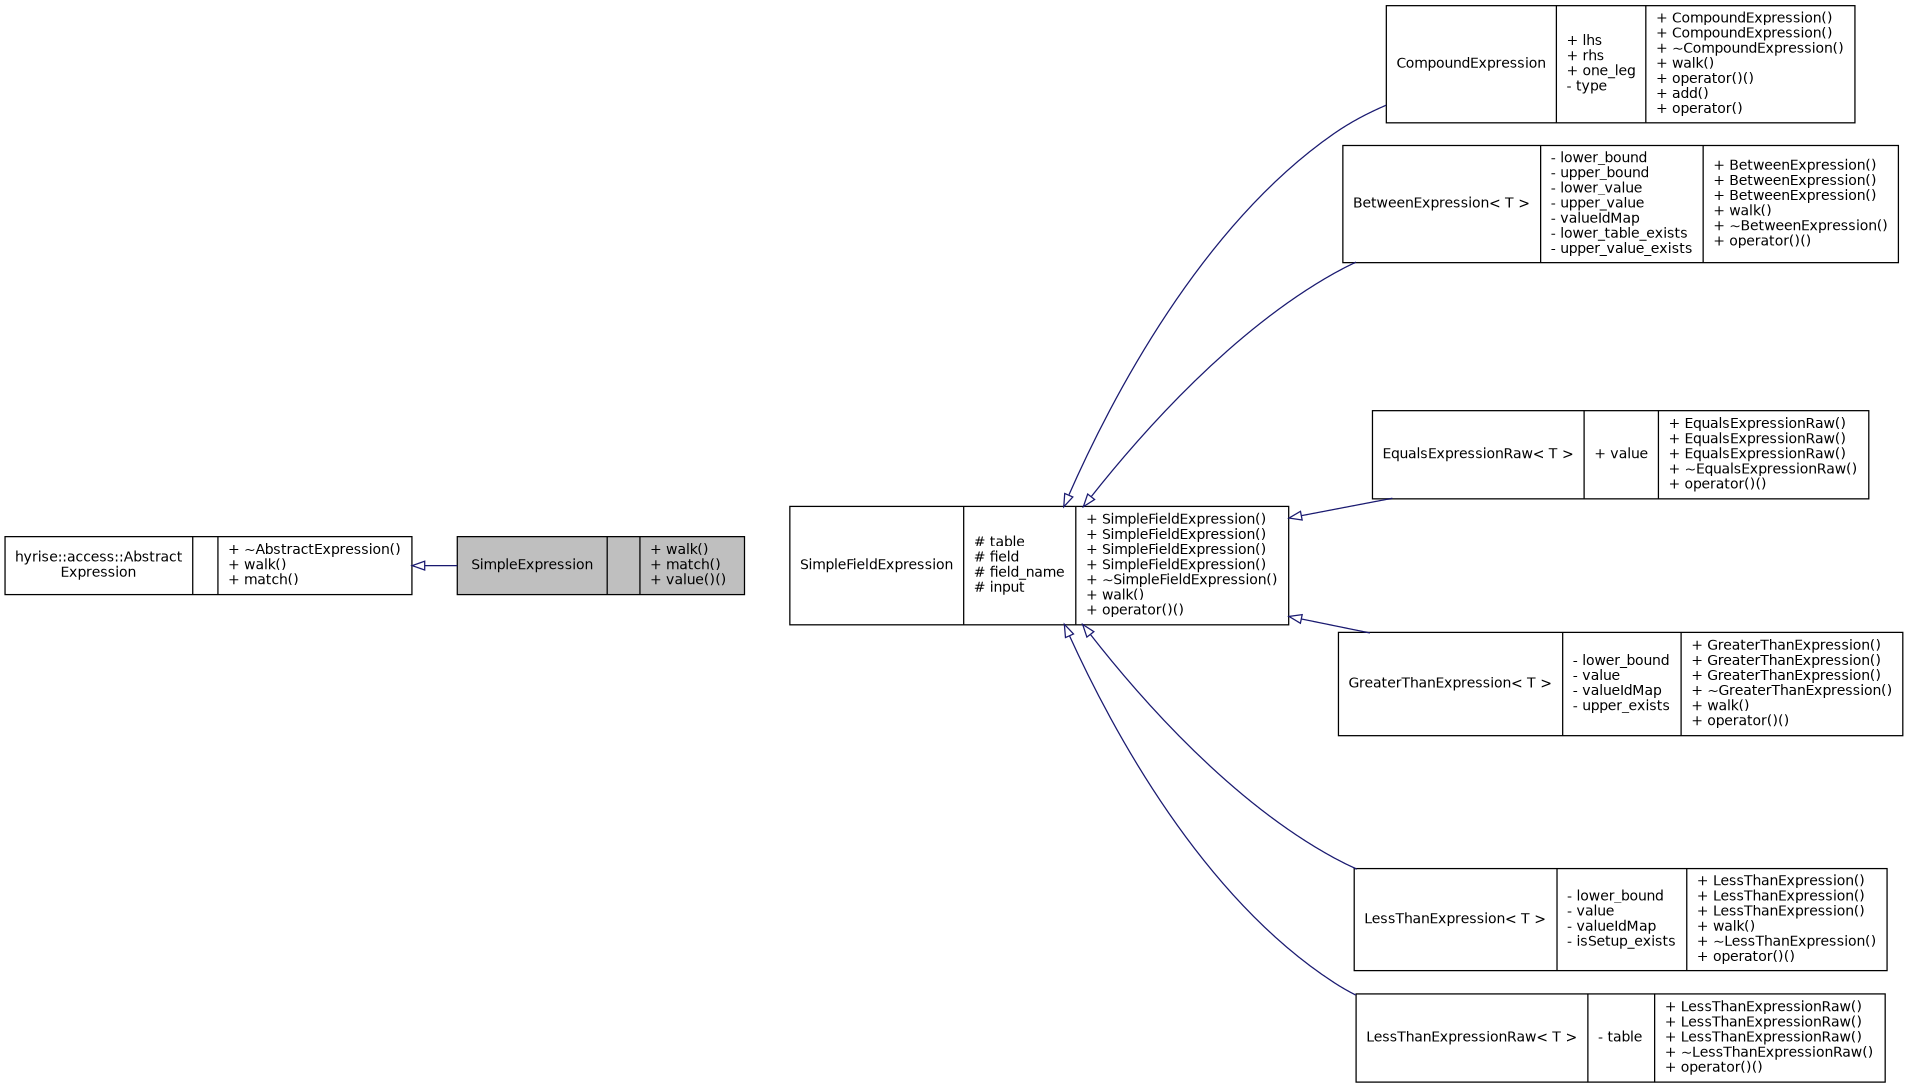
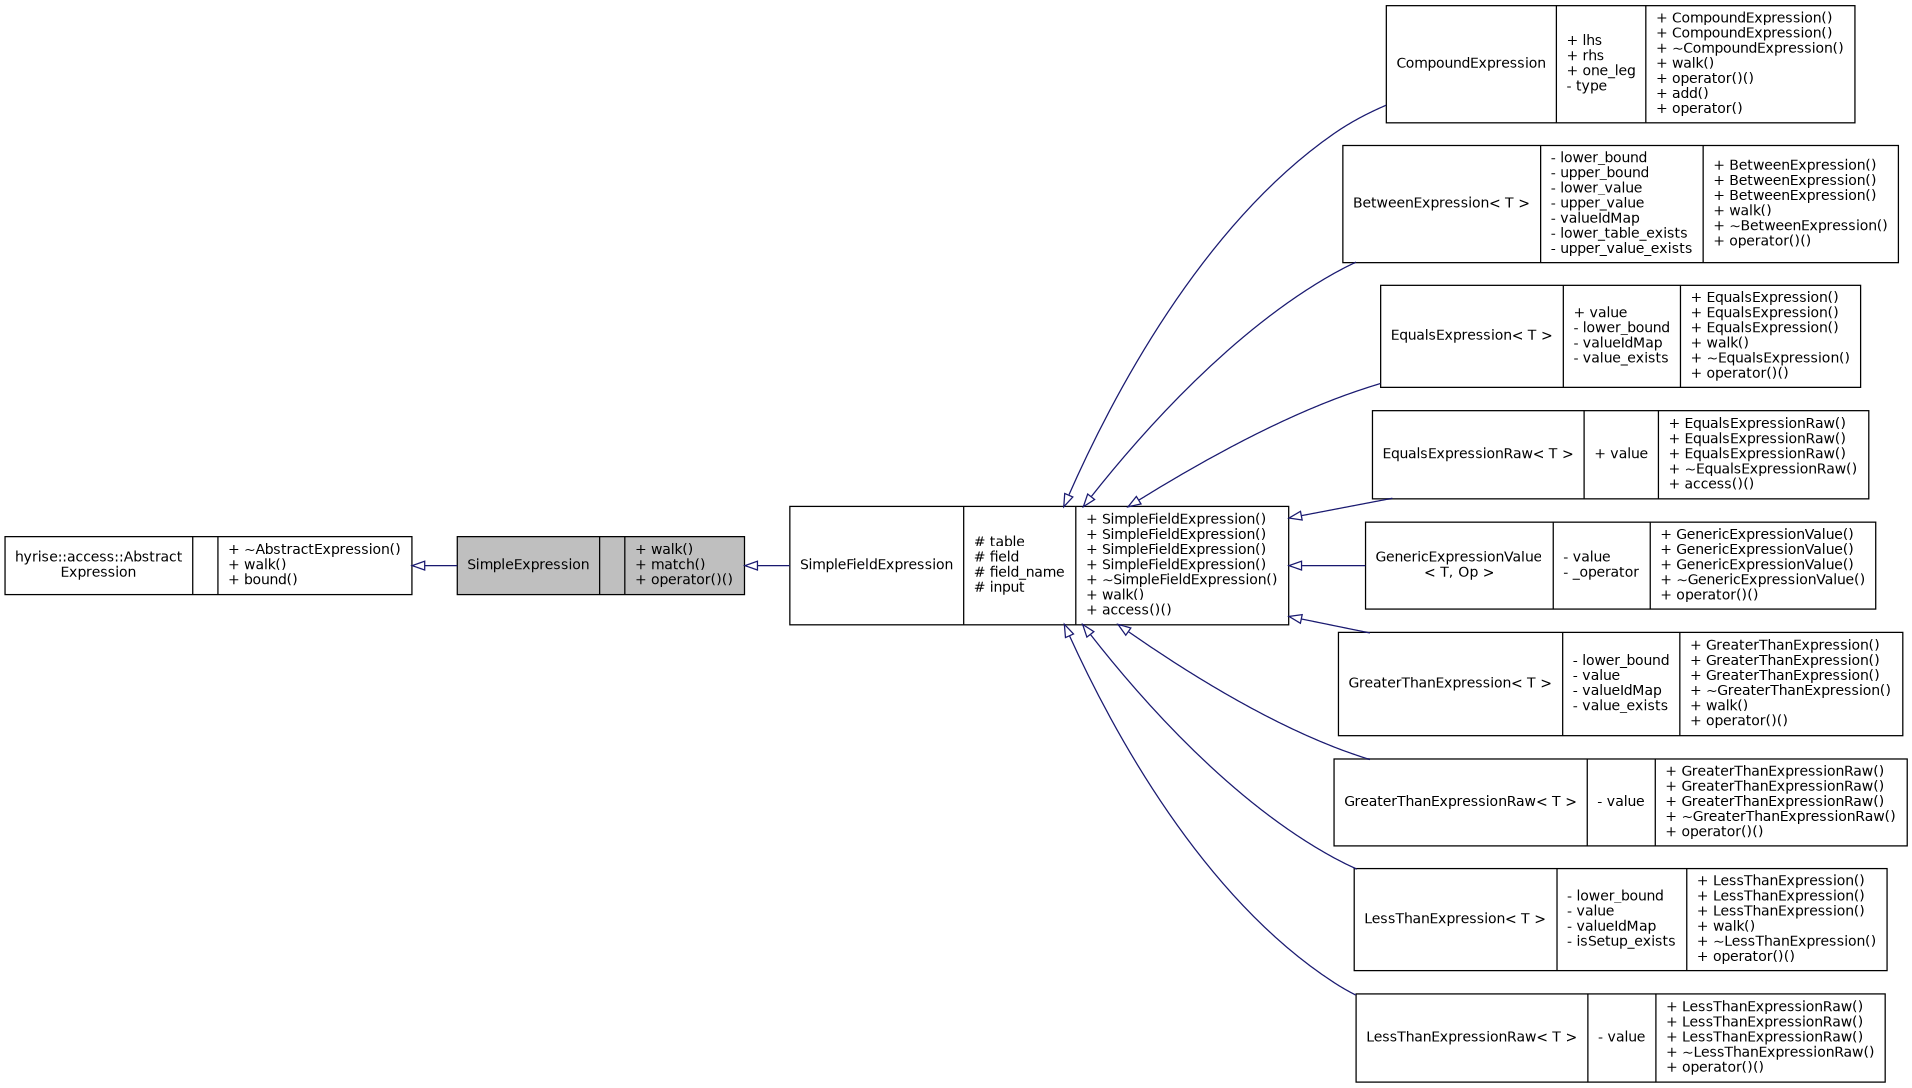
none -> (1621, 336)
(1718, 484) -> (1712, 484)
none -> (774, 566)
none -> (1621, 566)
(264, 580) -> (263, 580)
(688, 580) -> (685, 580)
(1136, 610) -> (1129, 610)
(1622, 706) -> (1621, 706)
none -> (1621, 802)
(1621, 1037) -> (1622, 1037)
